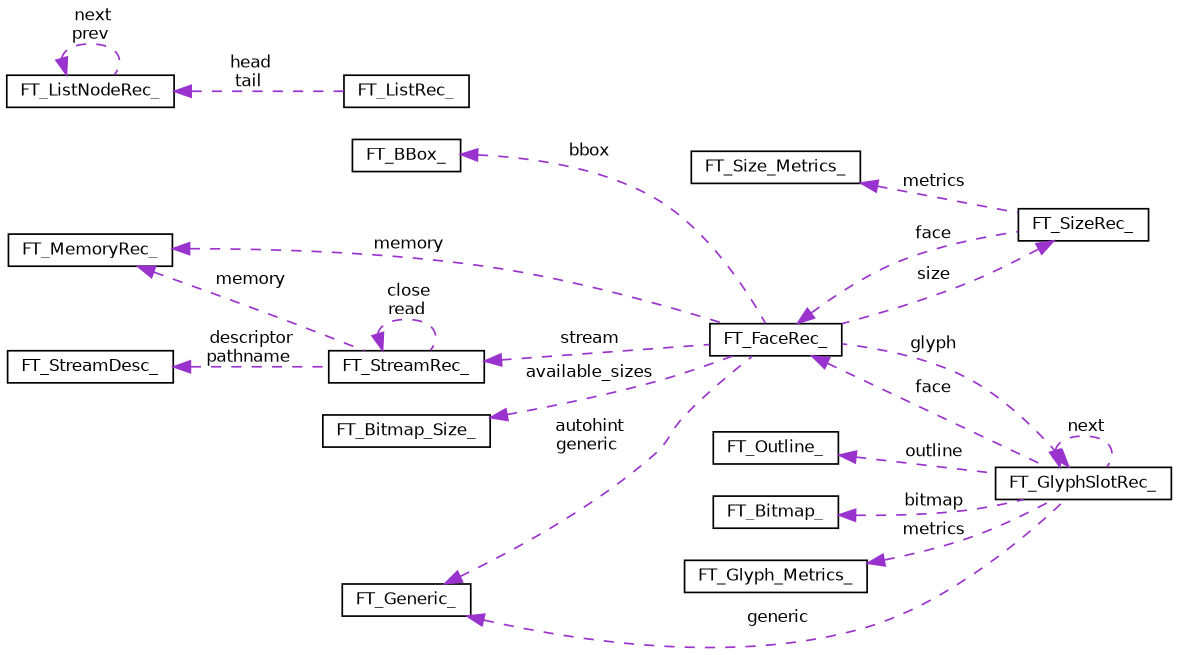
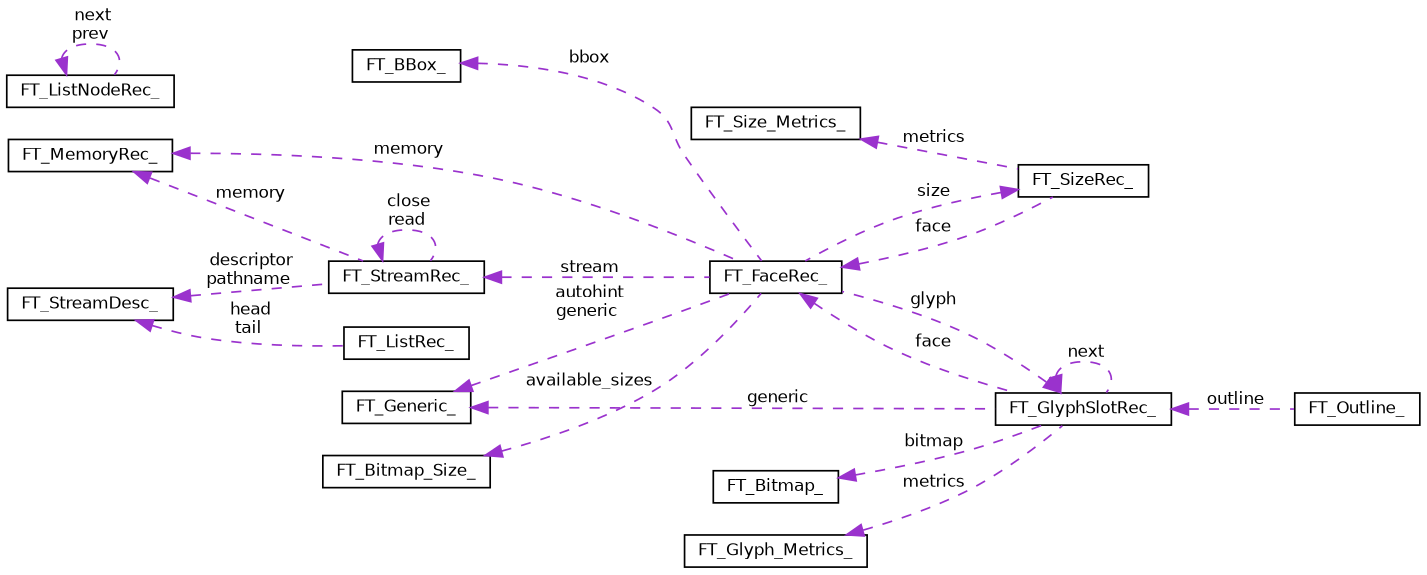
(268, 91) -> (247, 343)
(926, 465) -> (1241, 409)
